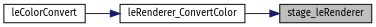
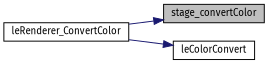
(98, 14) -> (146, 42)
(326, 14) -> (214, 14)
